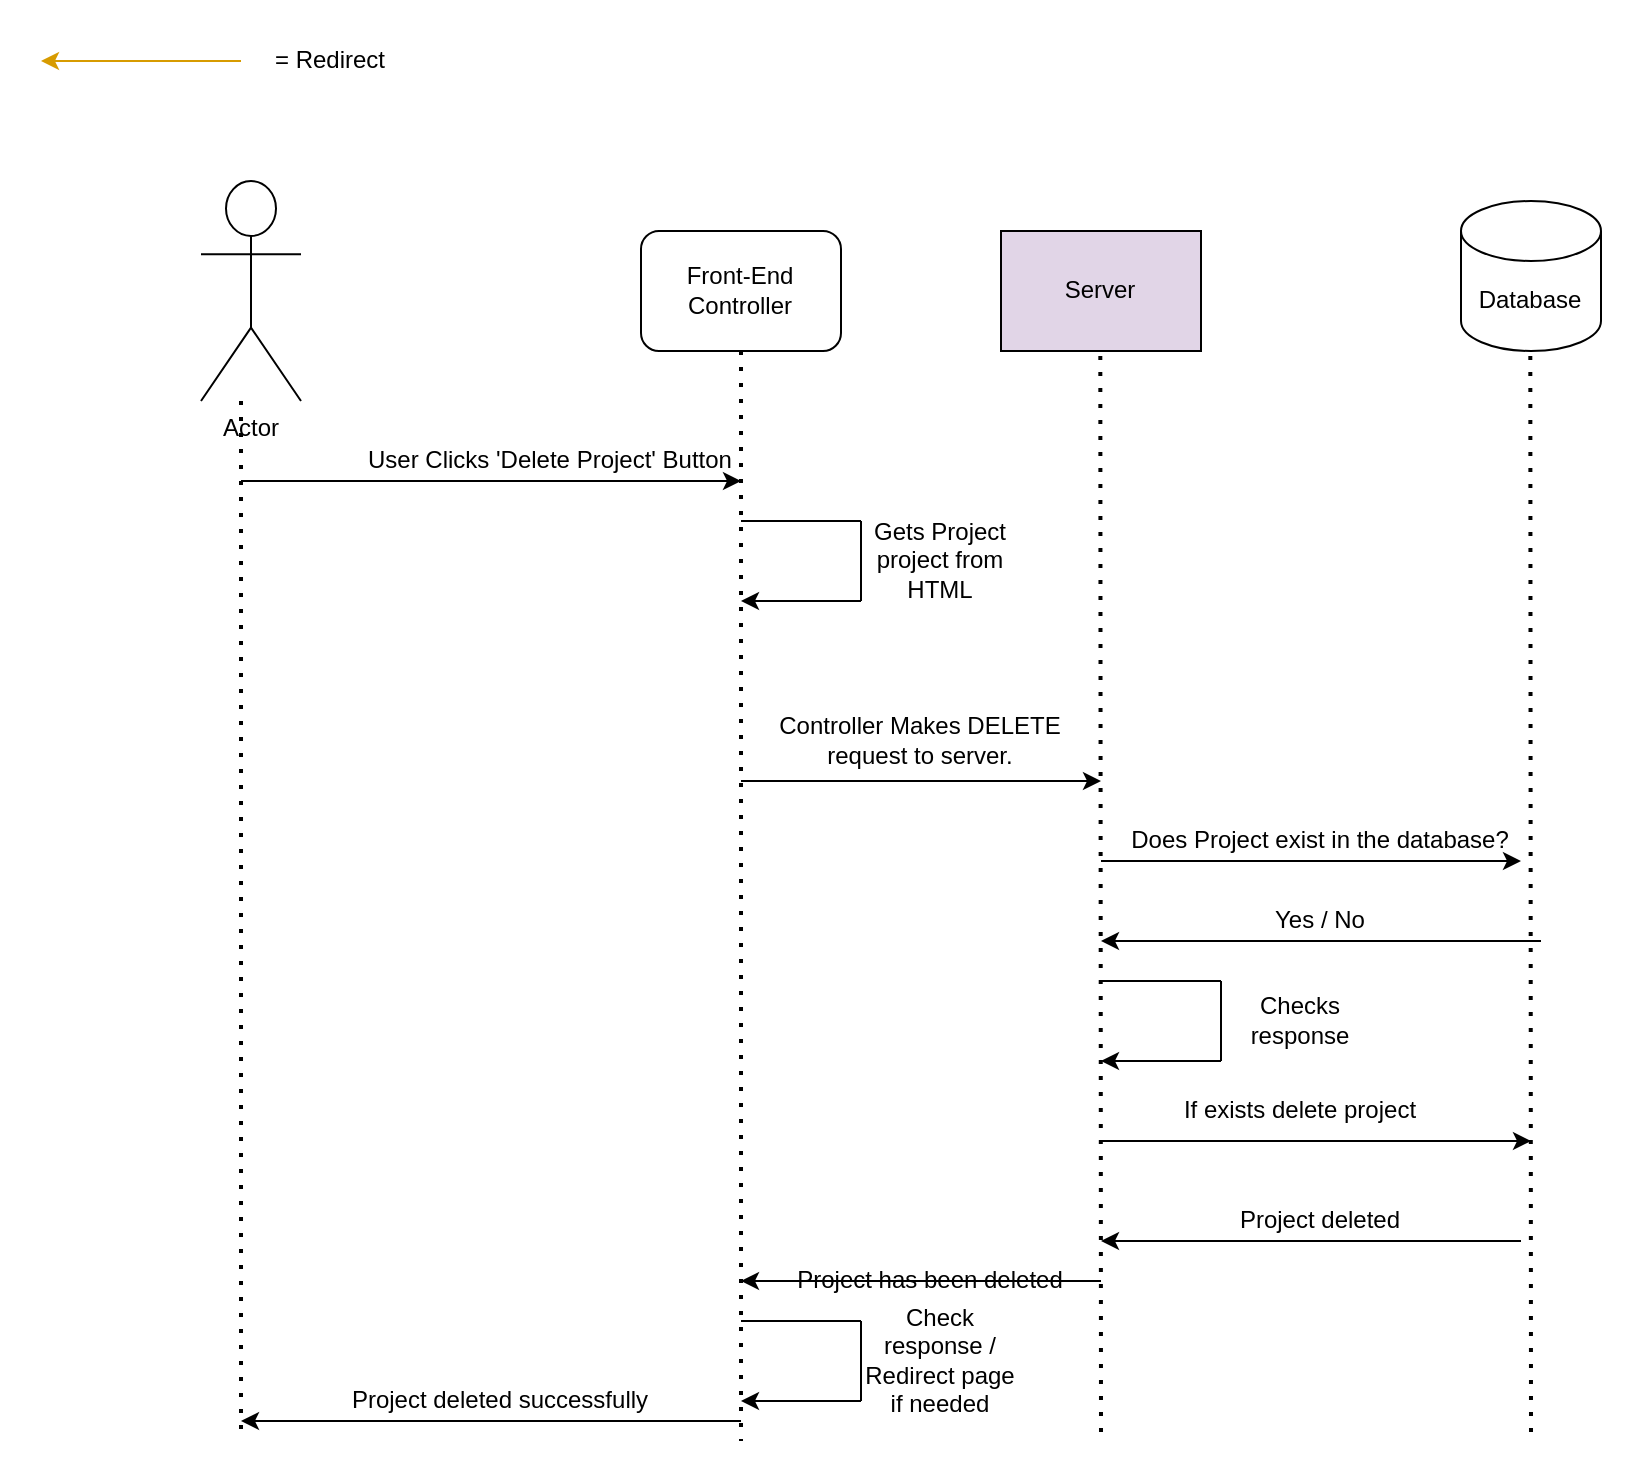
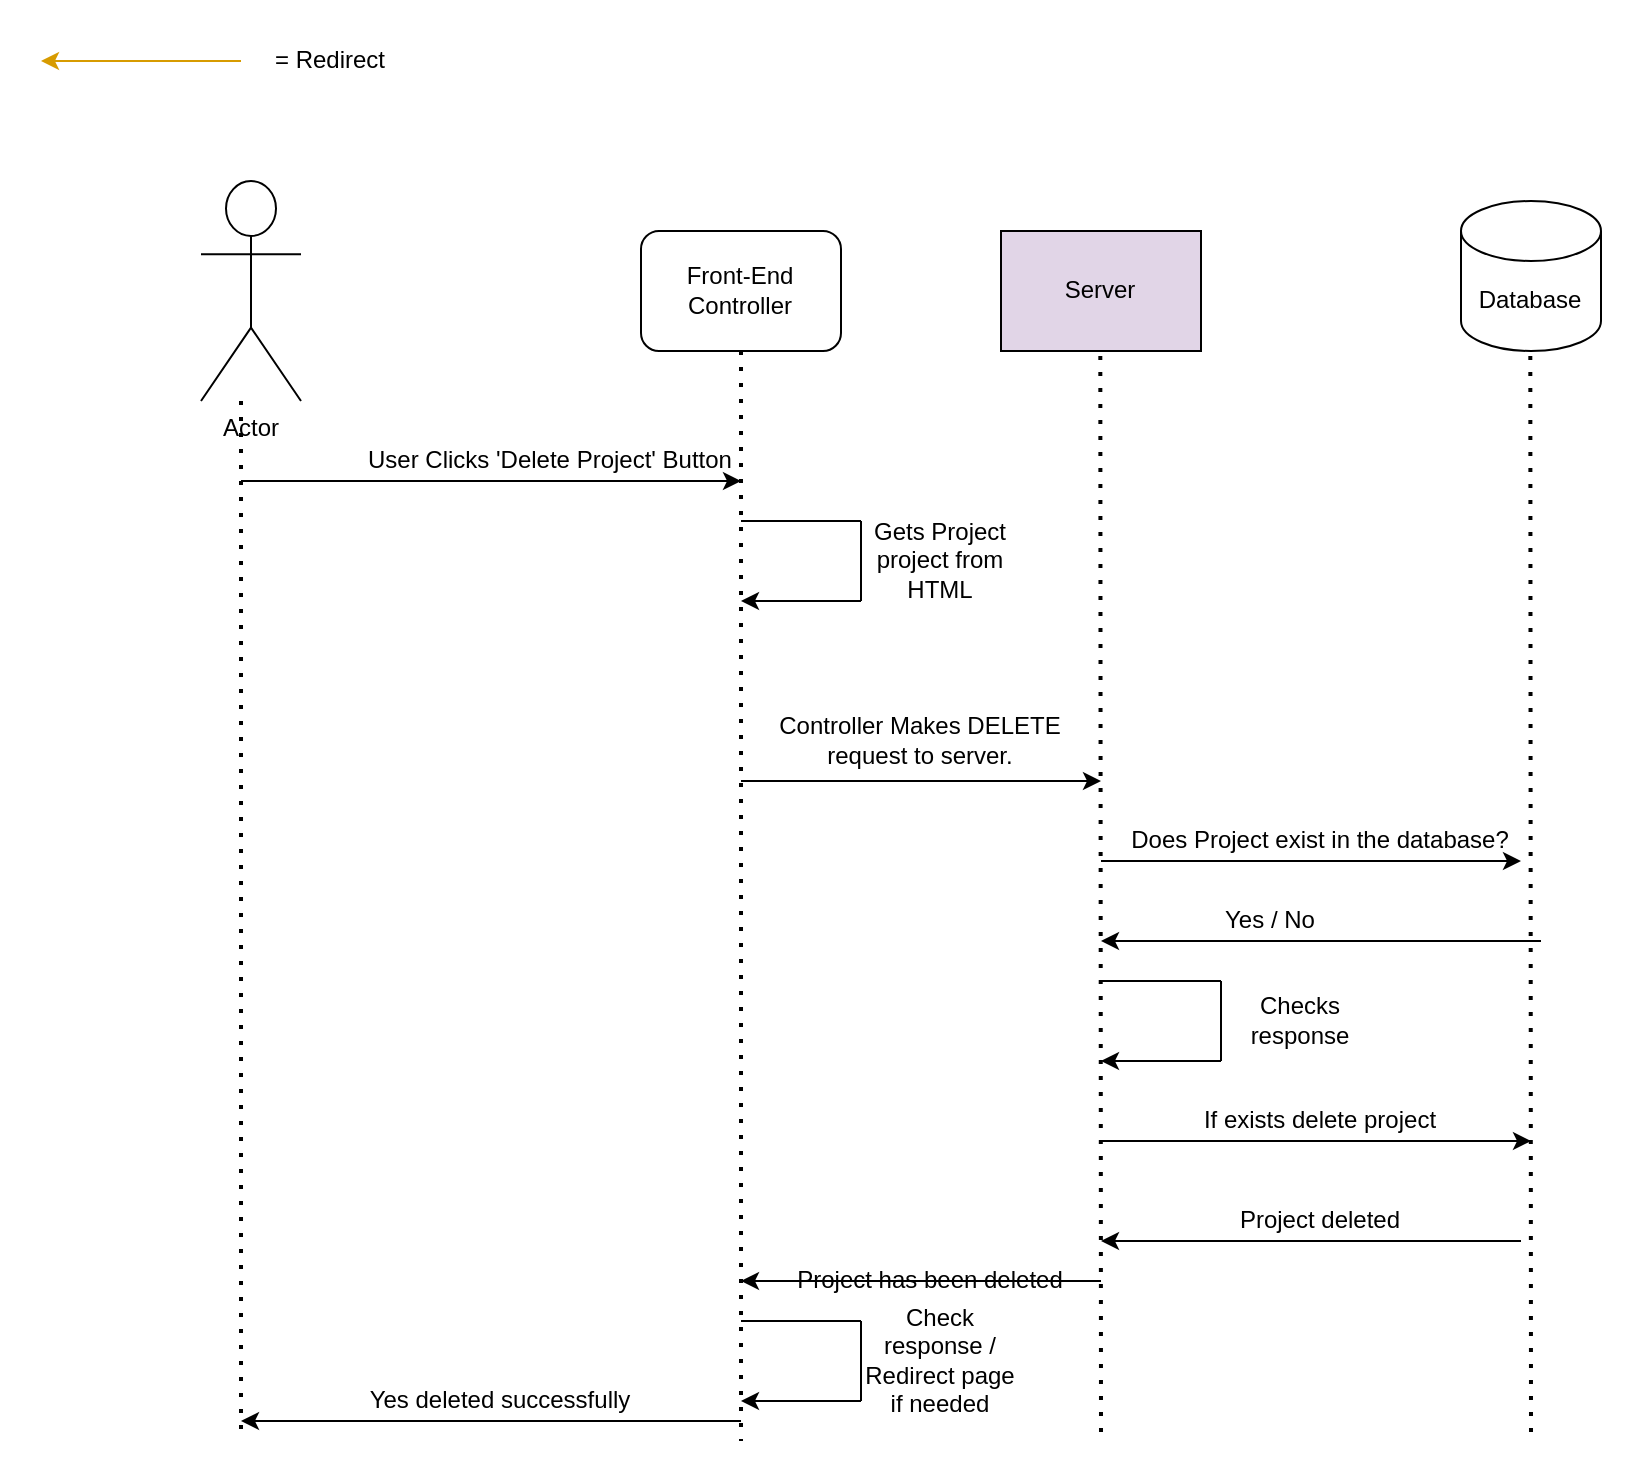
(1321, 921) -> (1271, 921)
(1301, 1111) -> (1321, 1121)
(501, 1401) -> (501, 1401)
